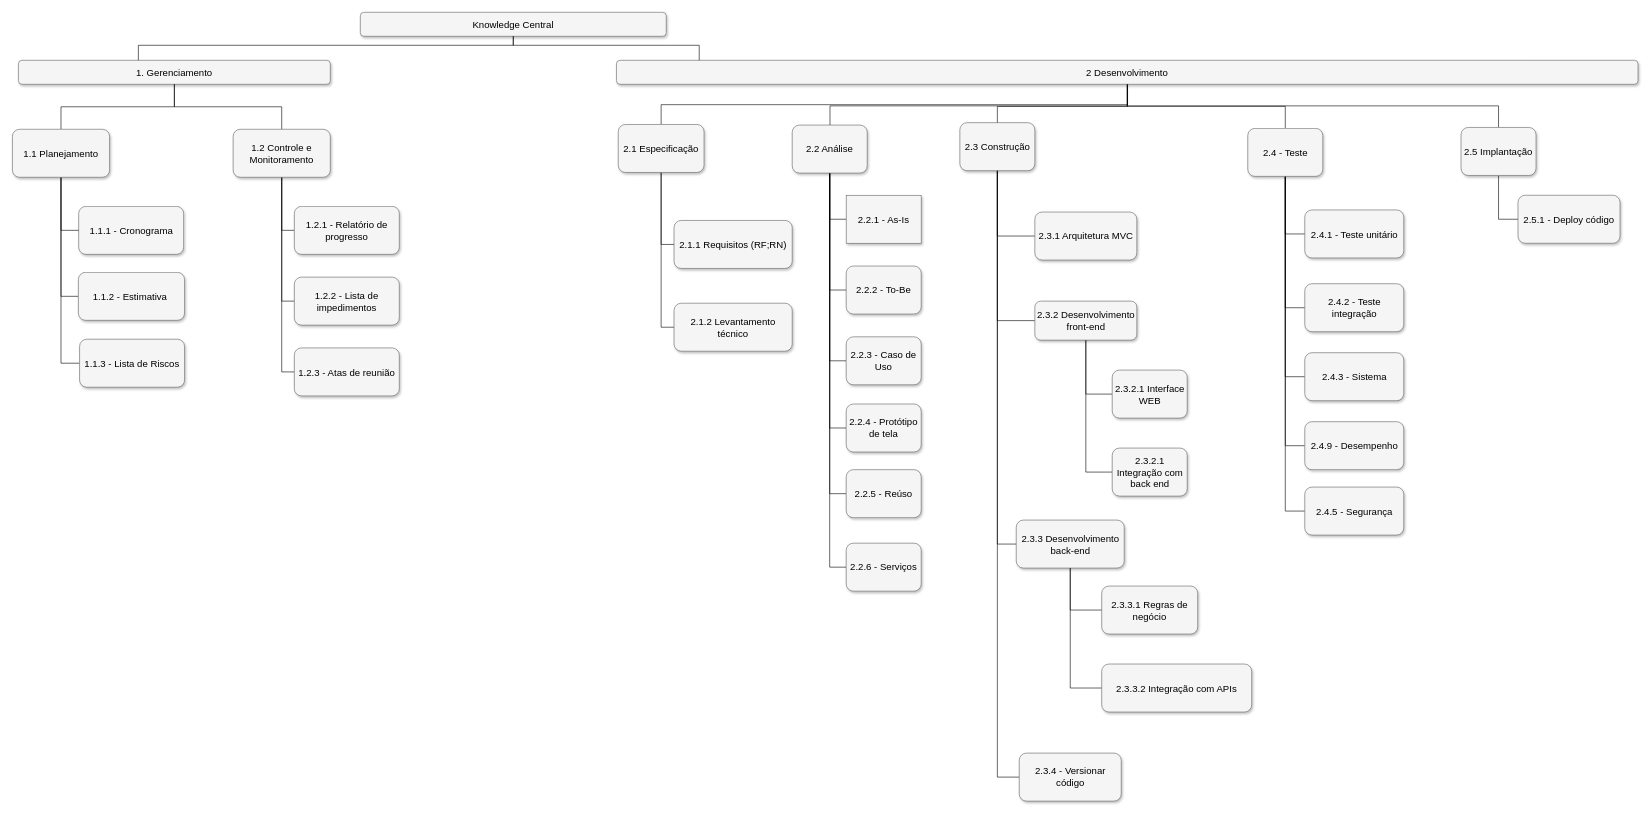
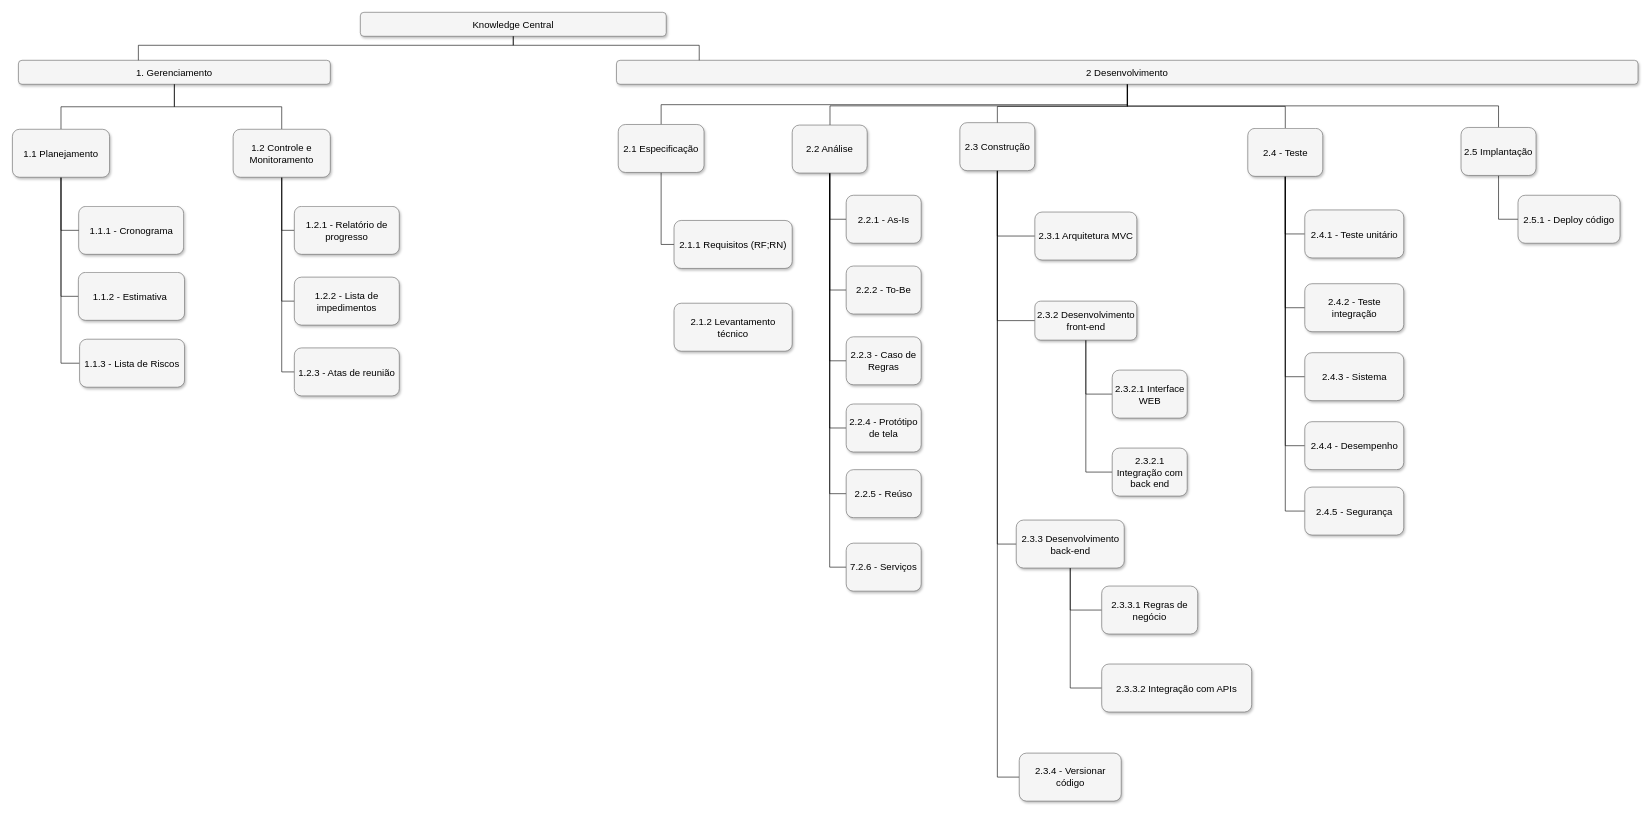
(884, 219) -> (884, 219)
(661, 292) -> none
(884, 361) -> (884, 361)
(1355, 446) -> (1355, 446)
(884, 567) -> (884, 567)
